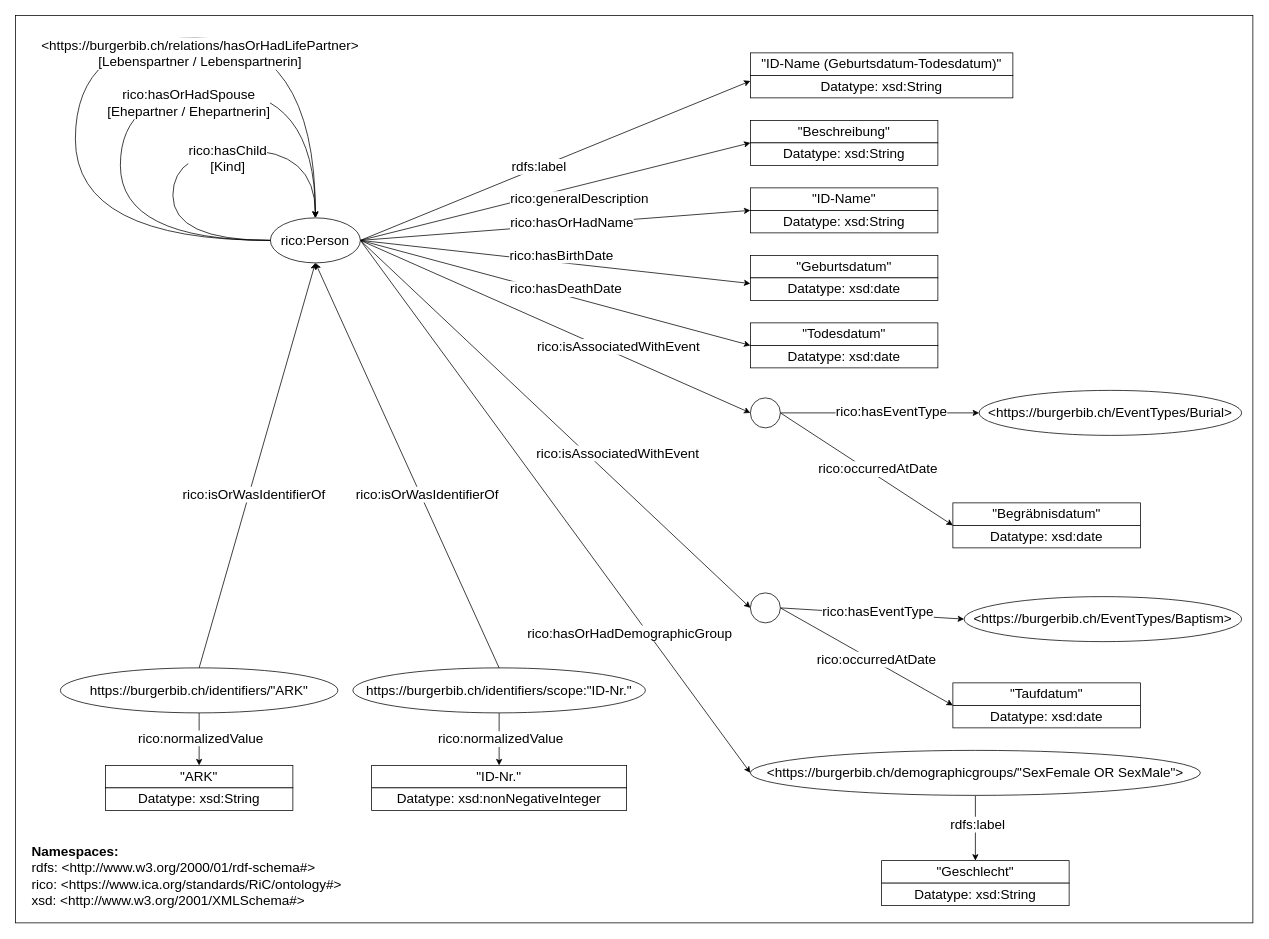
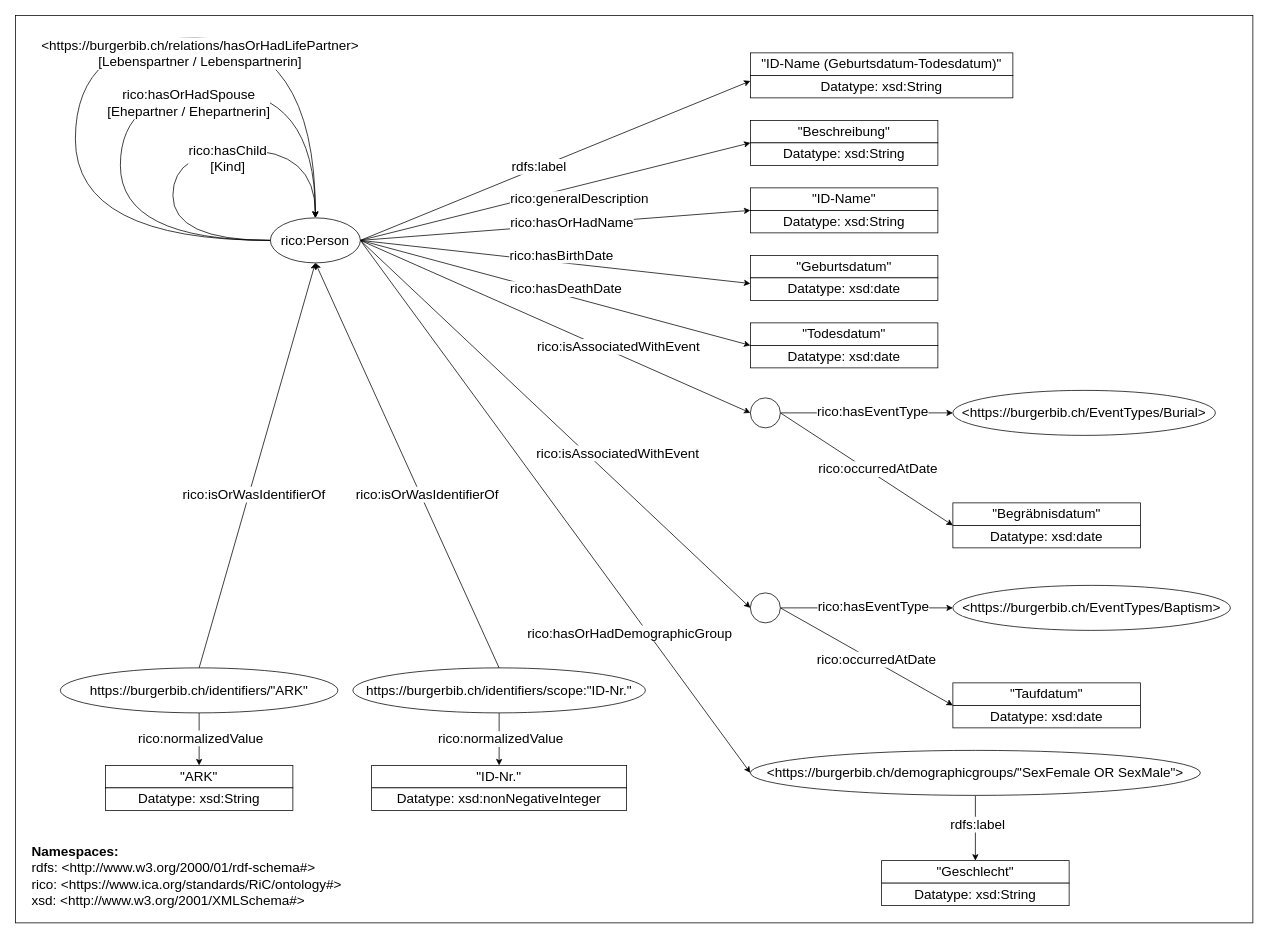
(1110, 413) -> (1084, 413)
(1103, 619) -> (1092, 608)
